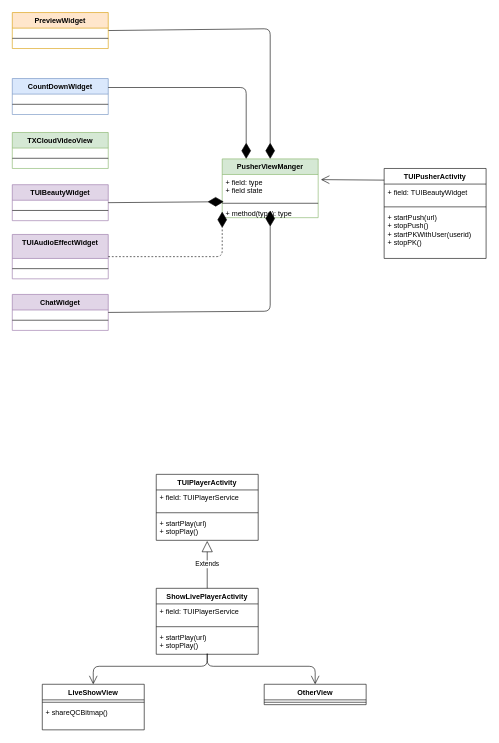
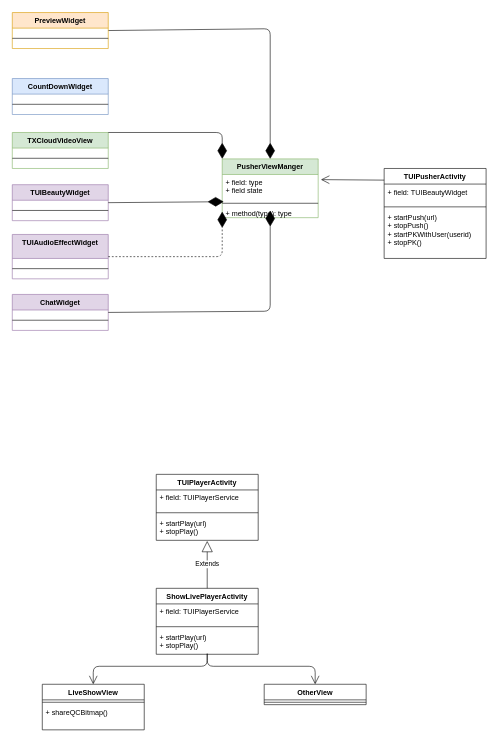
(178, 87) -> none
none -> (163, 132)
